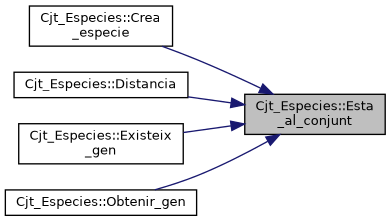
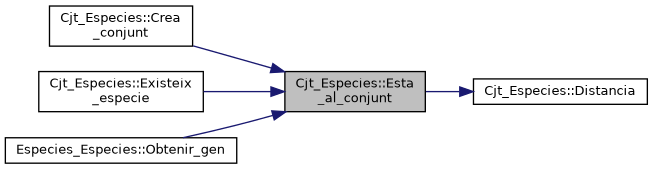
(101, 26) -> (121, 26)
(209, 100) -> (443, 92)
(101, 144) -> (121, 92)
(101, 203) -> (121, 150)
